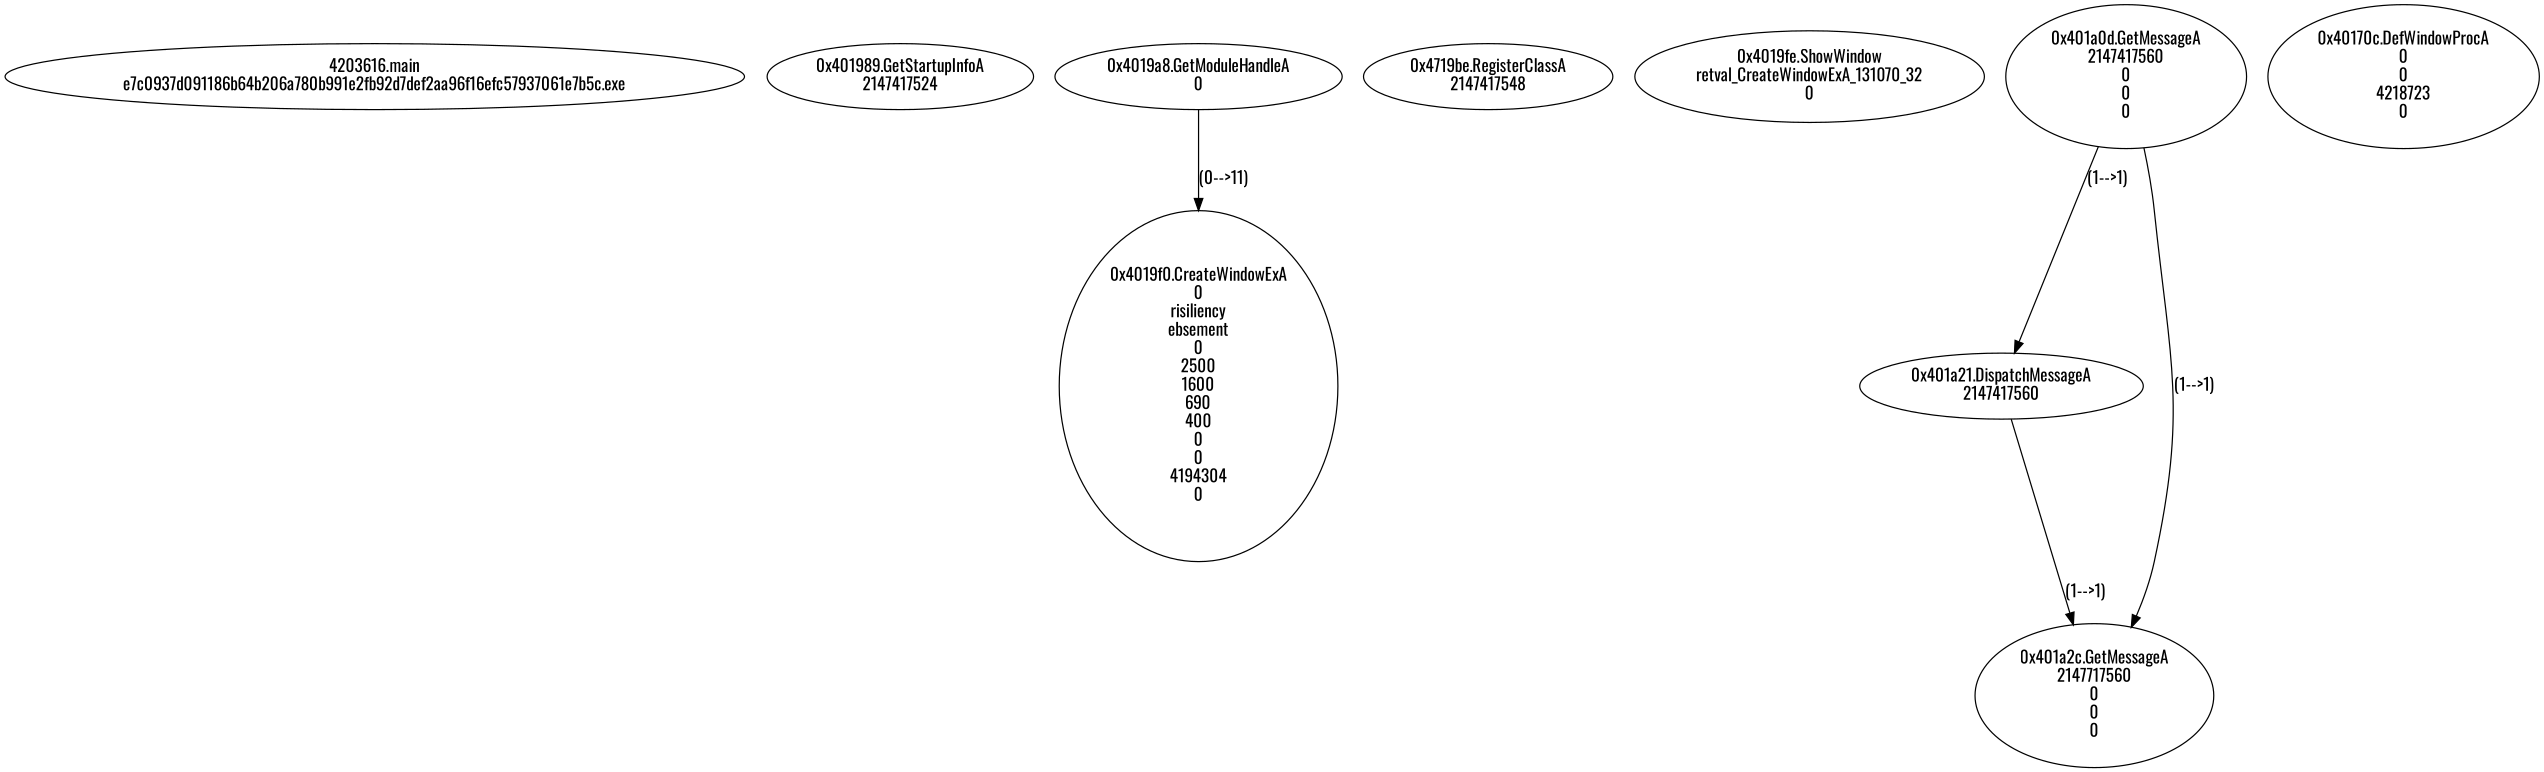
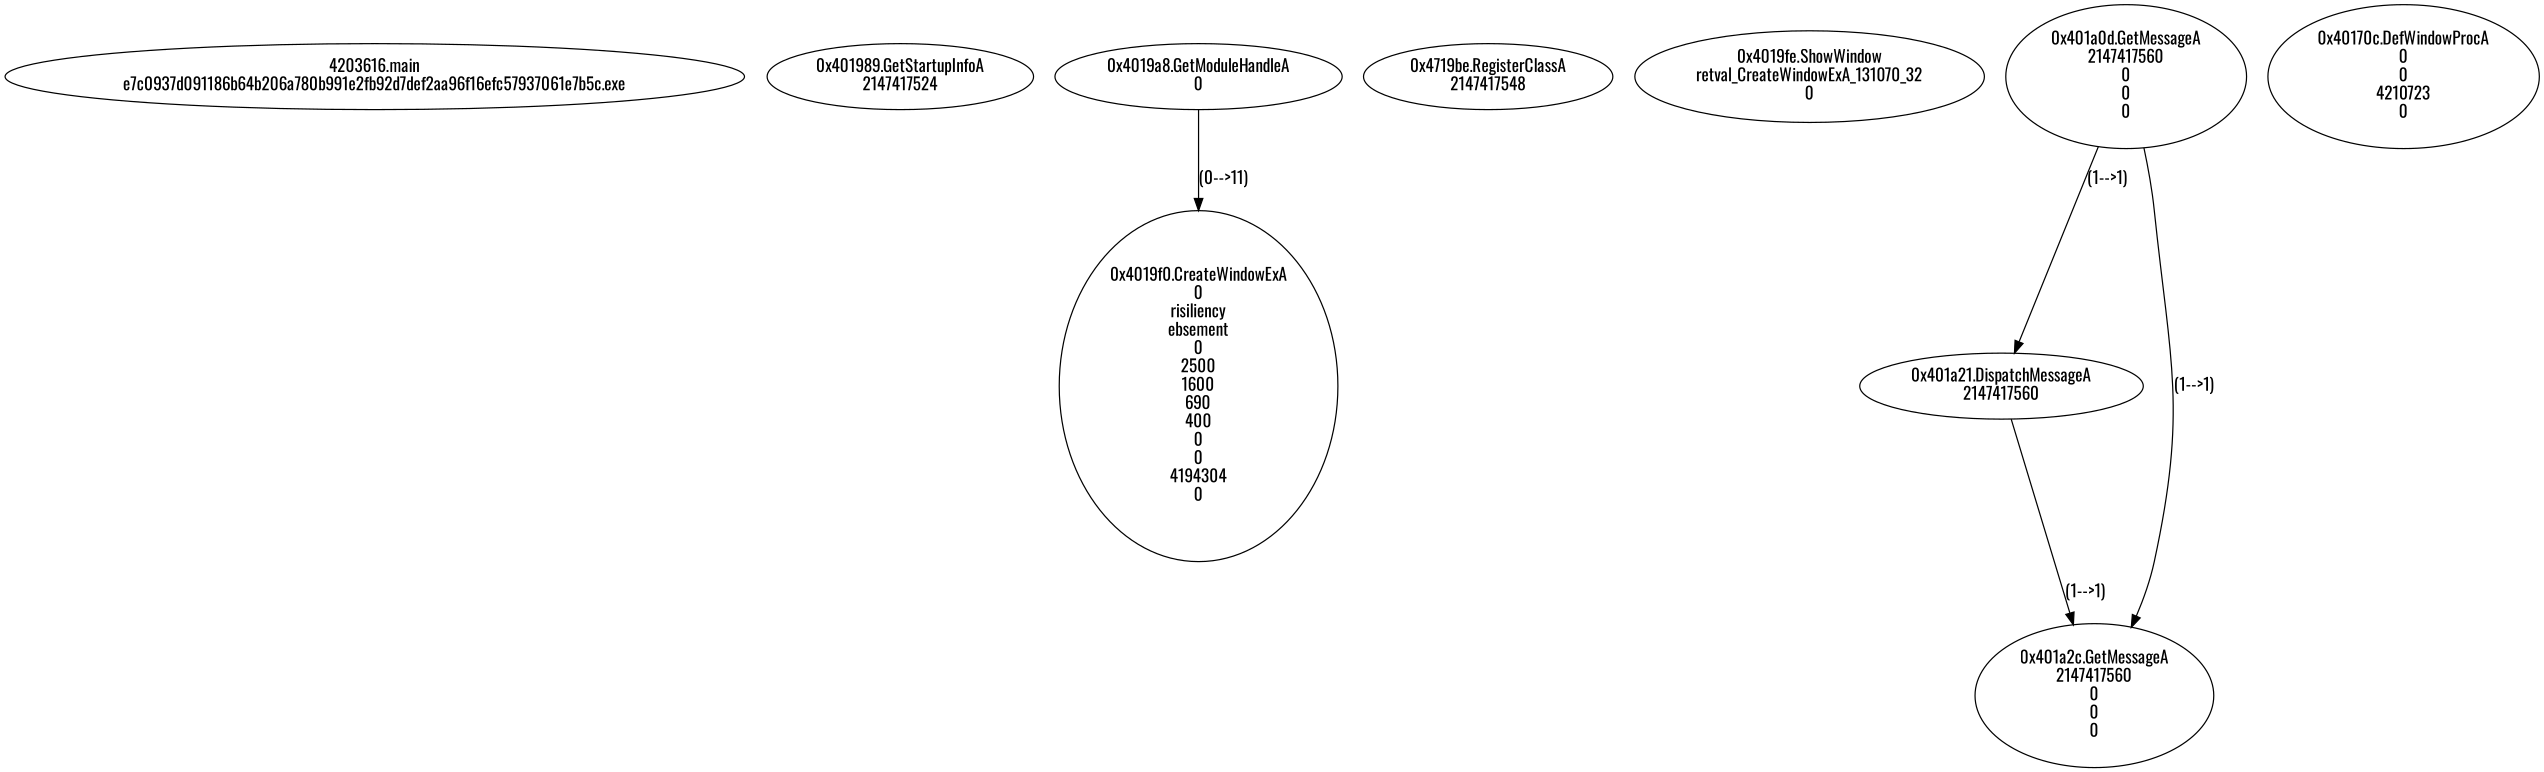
(2404, 77) -> (2404, 77)
(2094, 696) -> (2094, 696)
